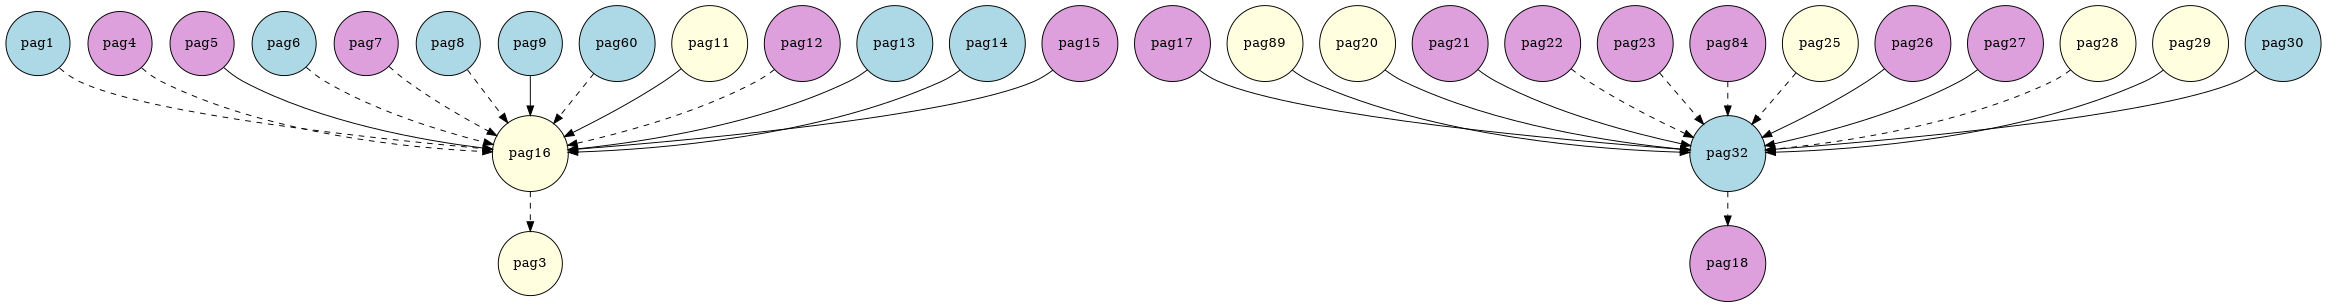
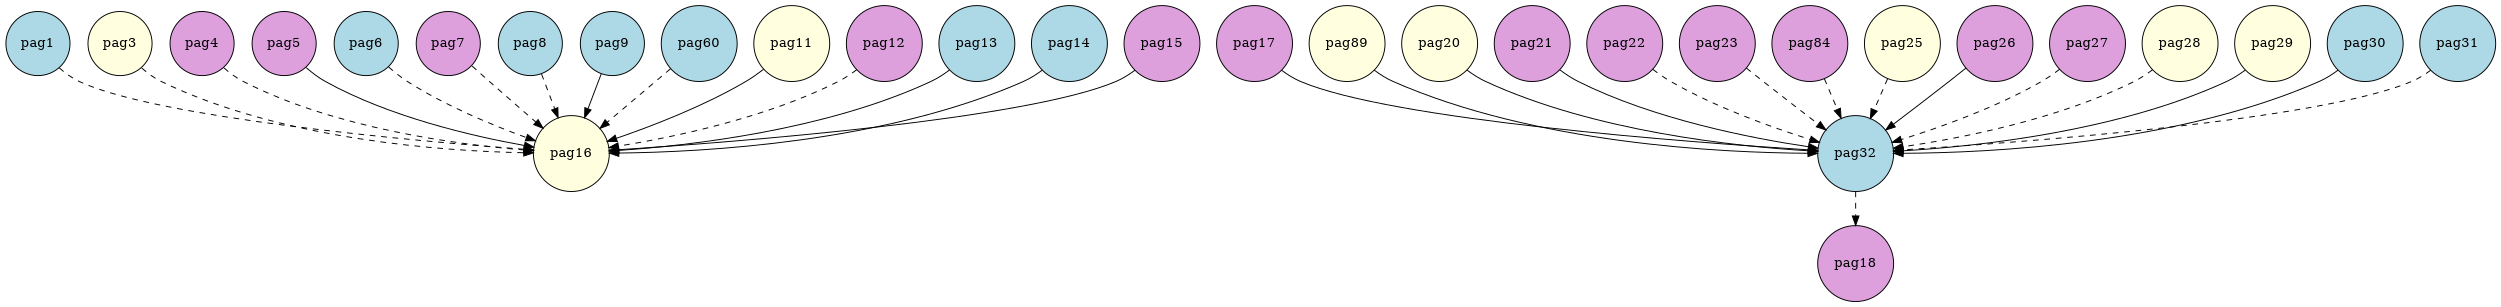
none -> (2458, 44)
(1879, 115) -> (1983, 110)
(530, 207) -> (405, 145)
